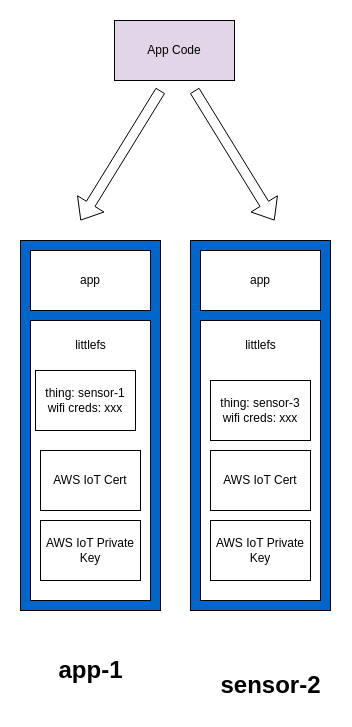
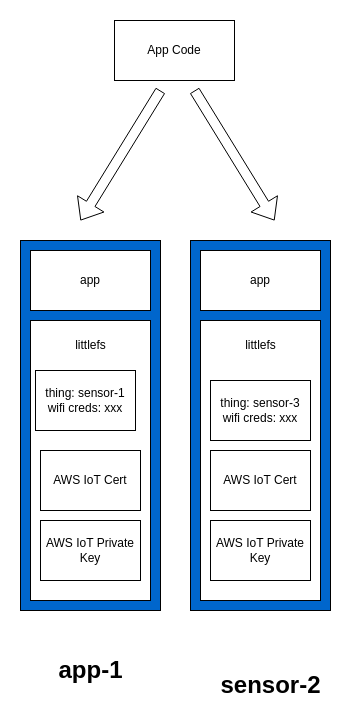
(175, 51) -> (175, 51)
